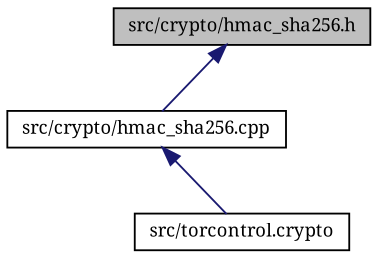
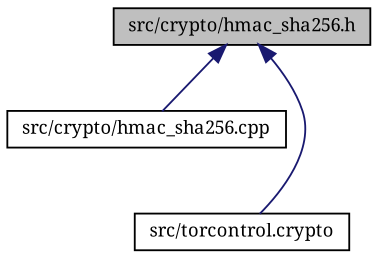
(201, 187) -> (304, 138)
